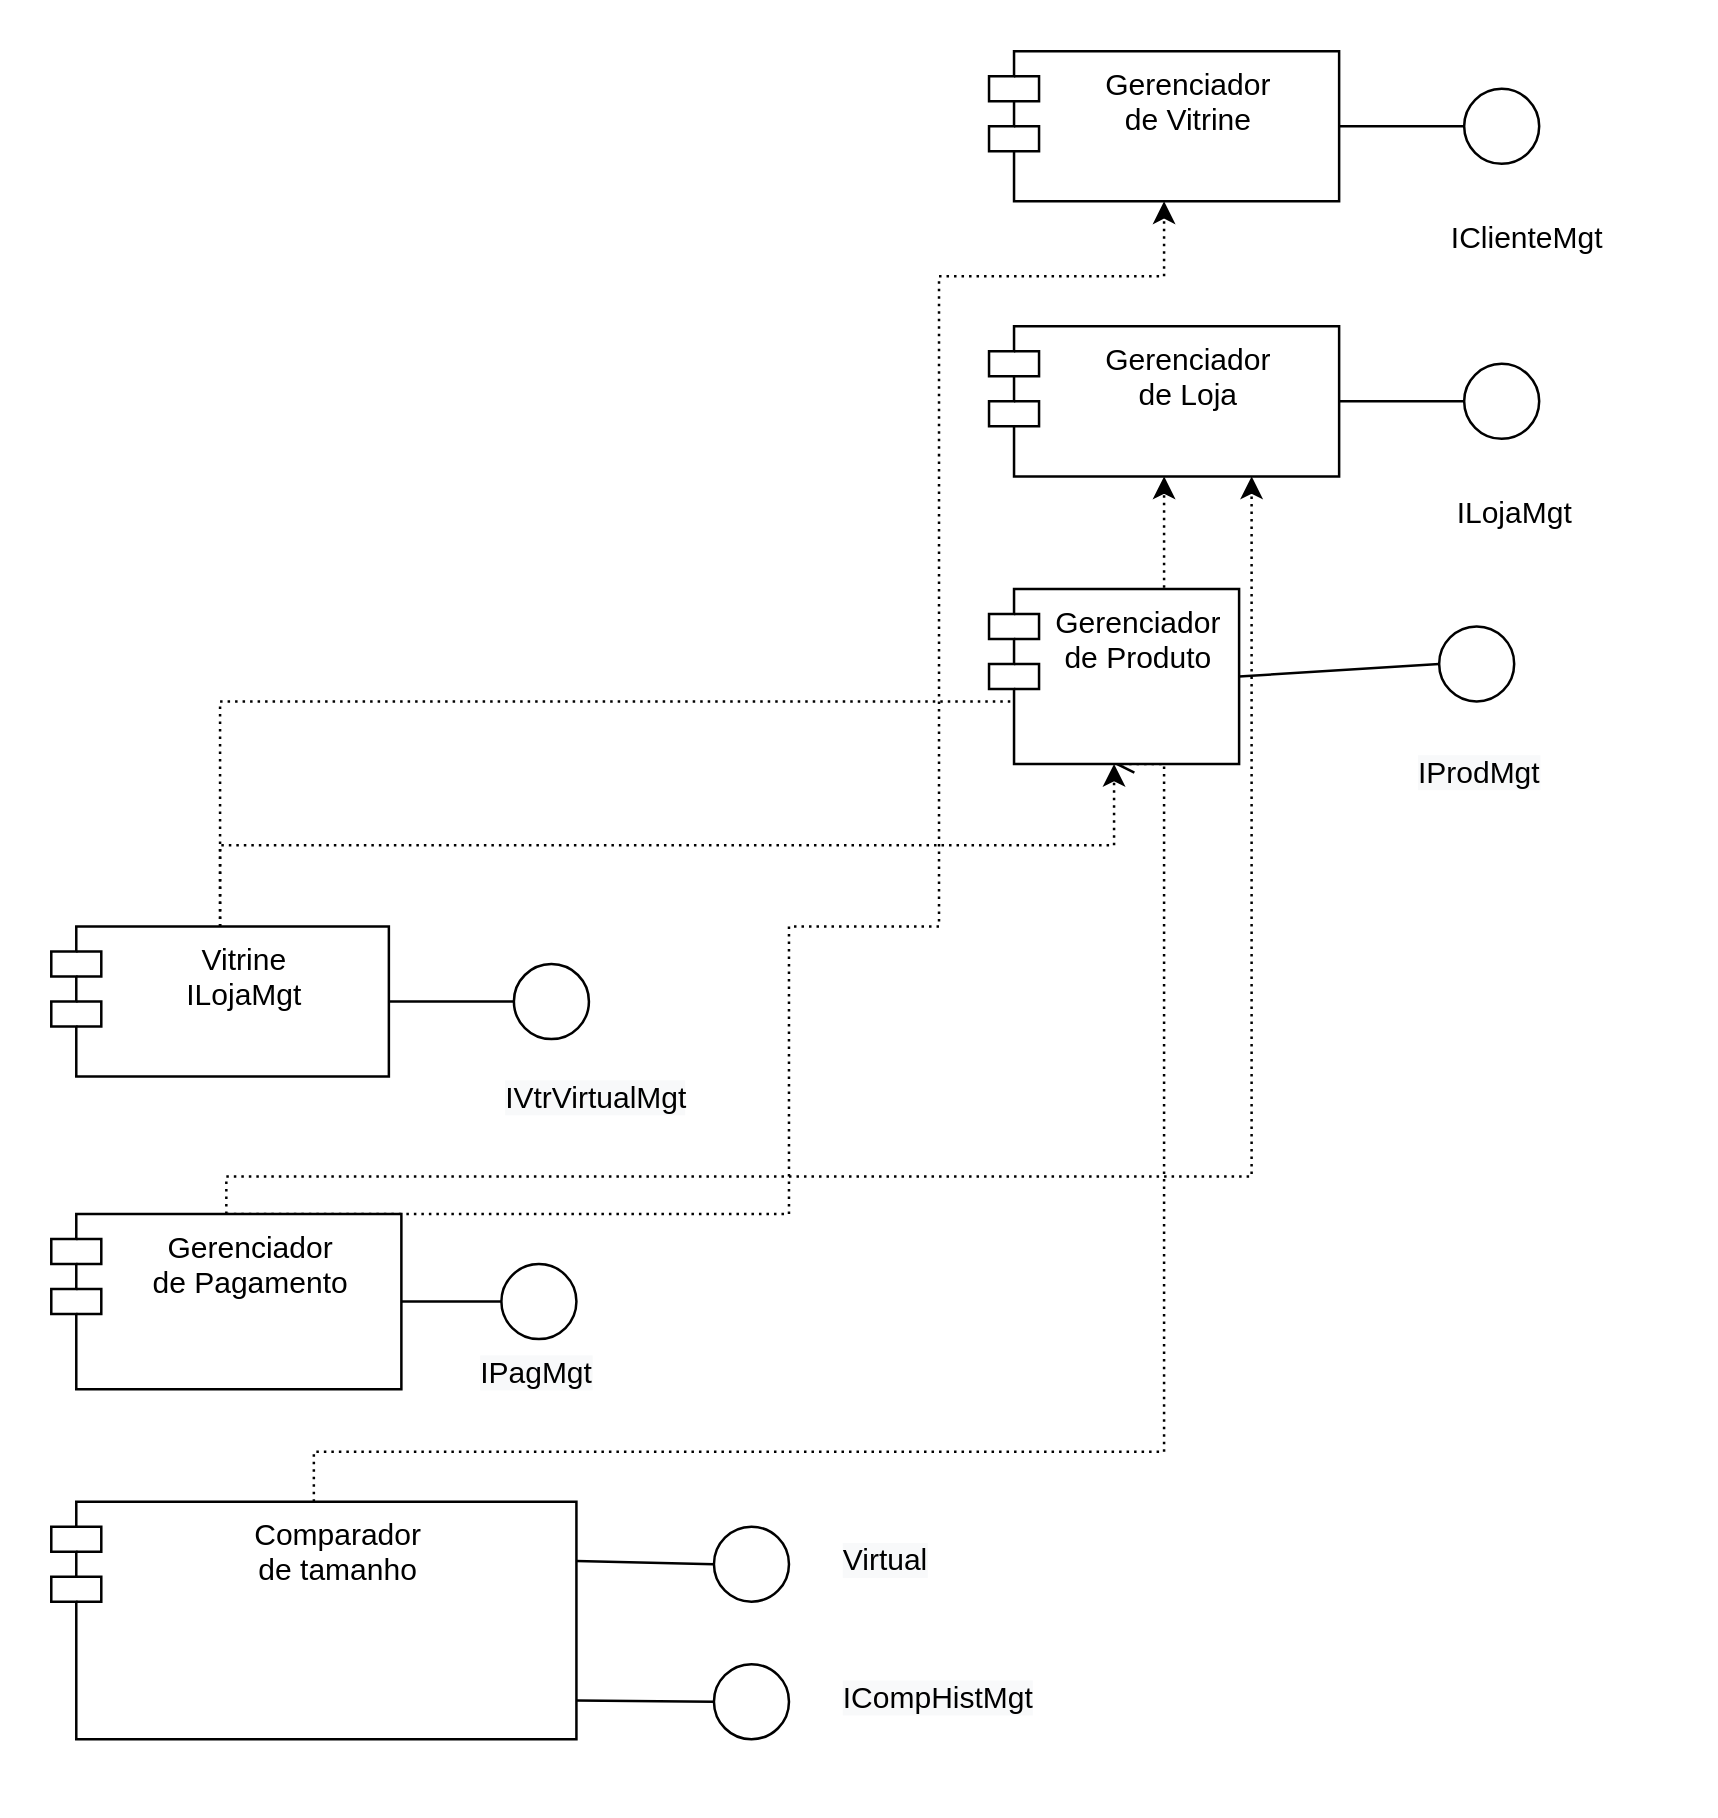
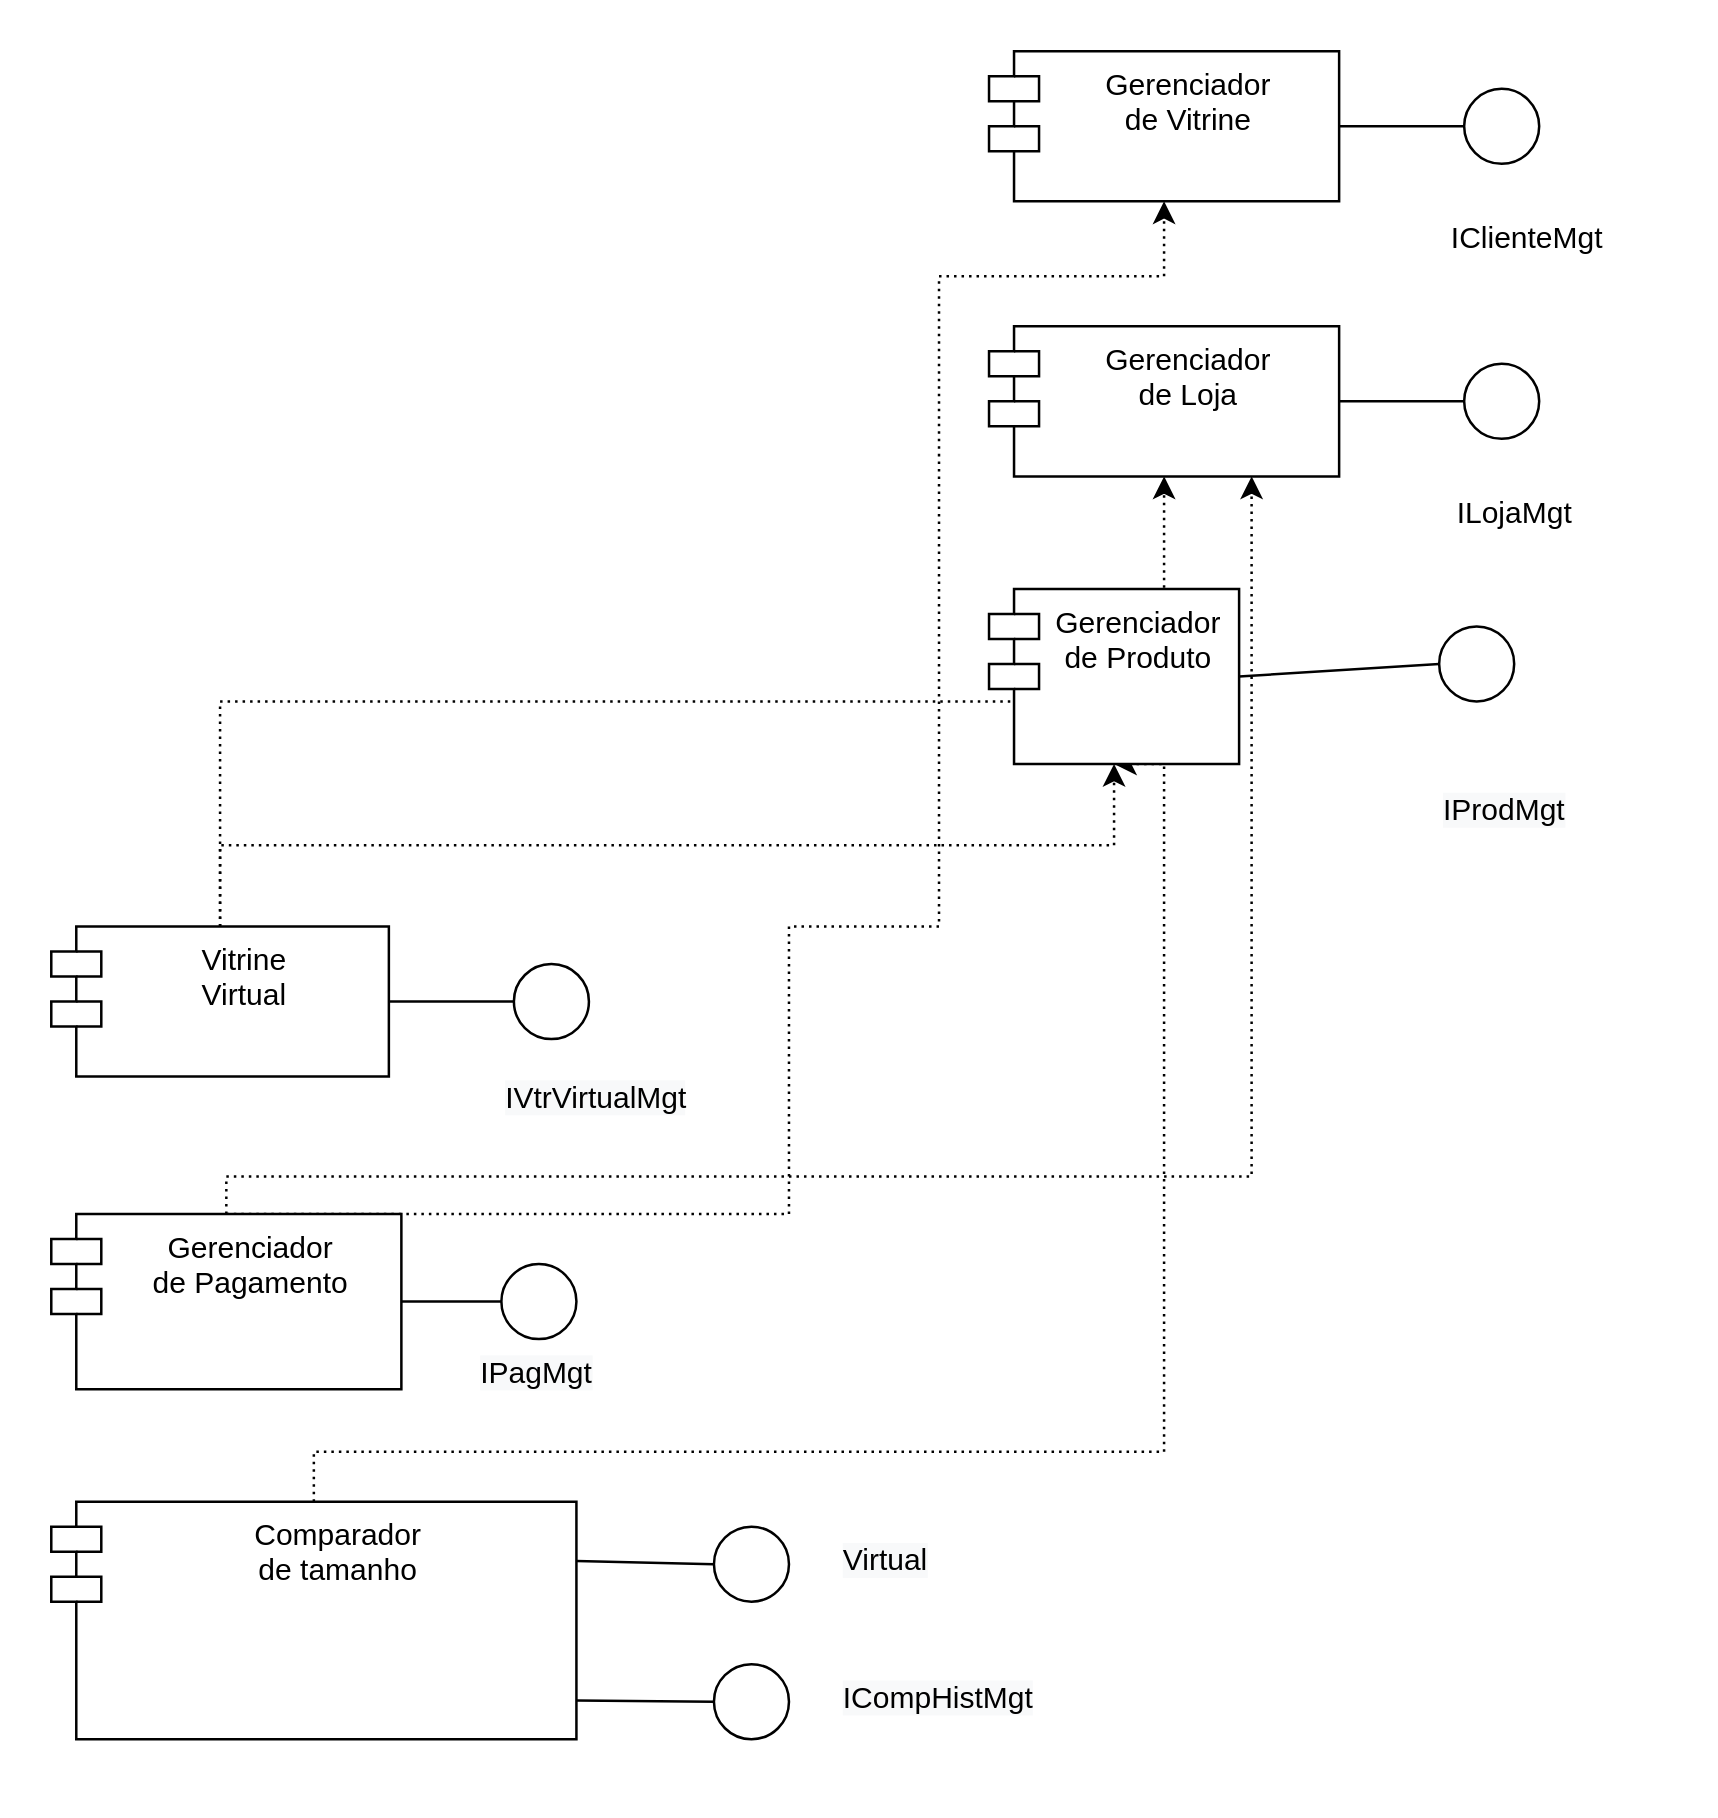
(1128, 764) -> (1132, 764)
(1539, 789) -> (1564, 826)
(244, 960) -> (244, 960)
